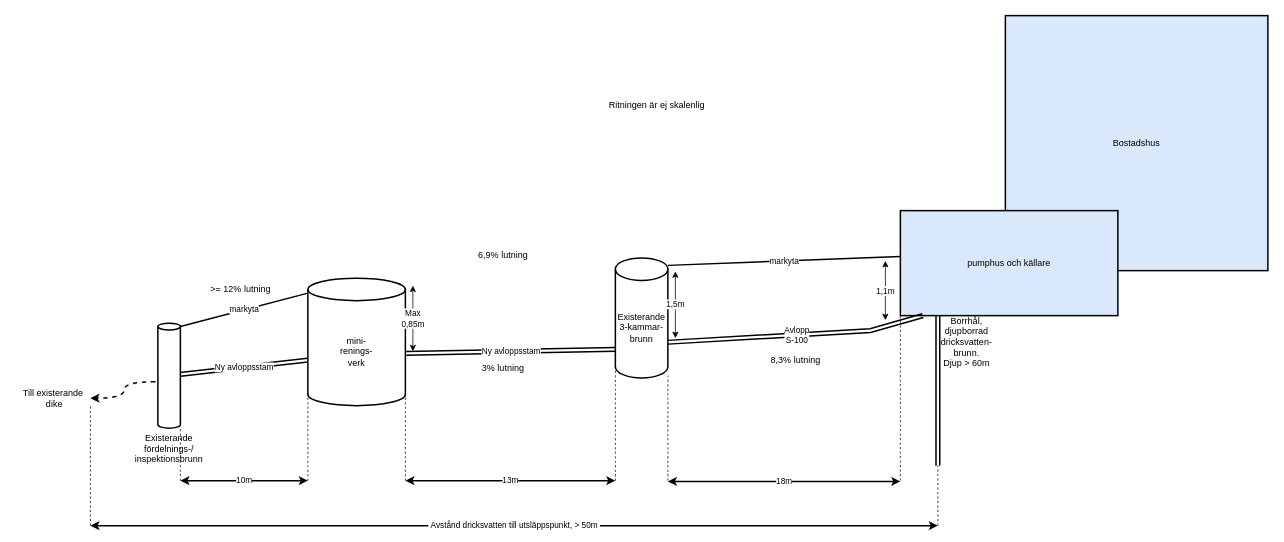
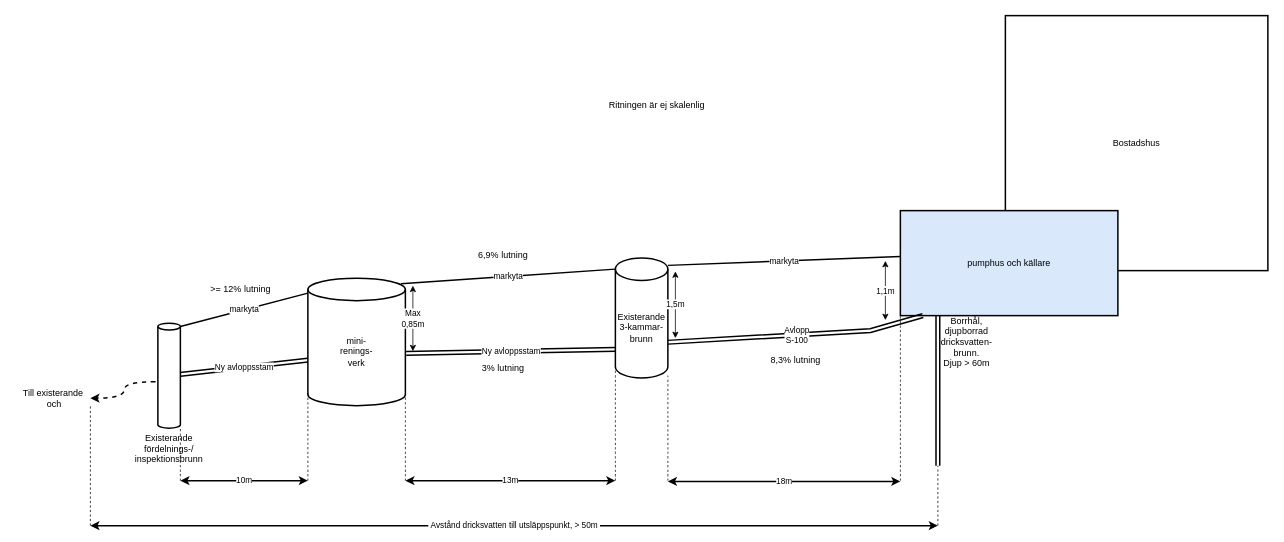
(1137, 143) -> (1137, 143)
none -> (507, 276)
(53, 398) -> (53, 398)
